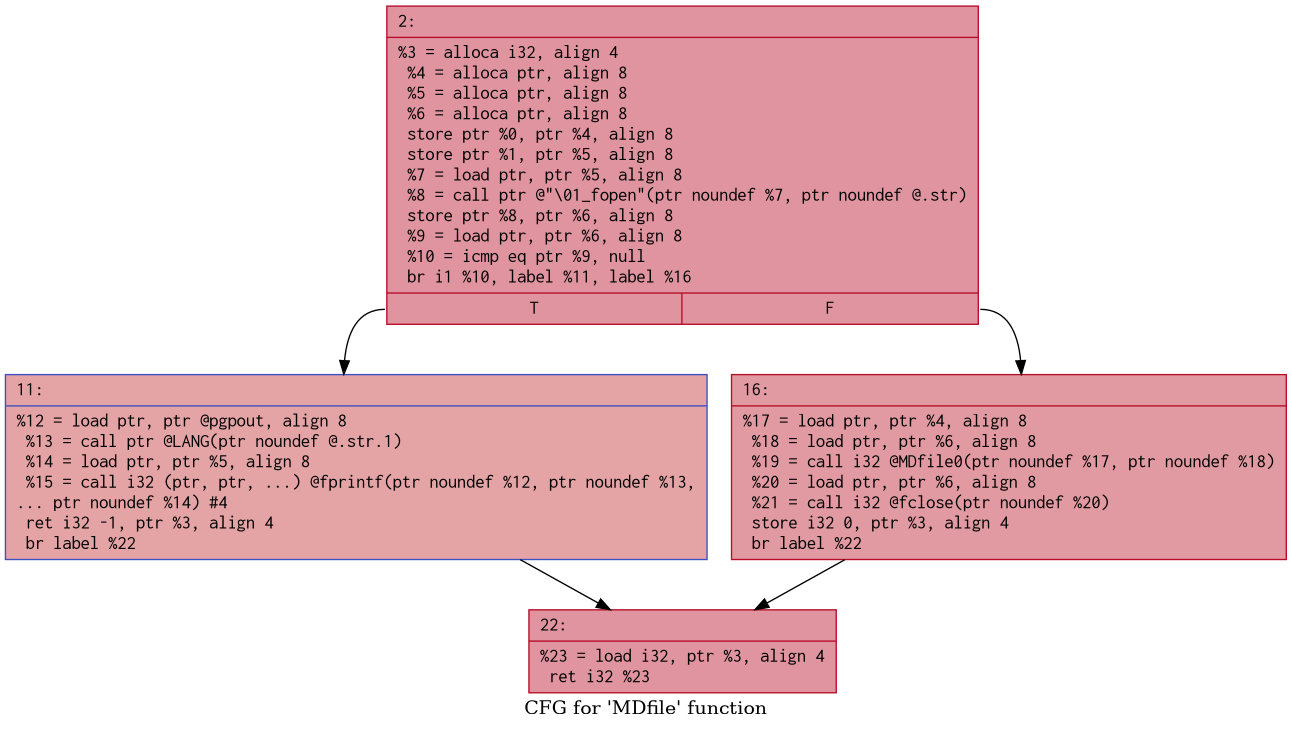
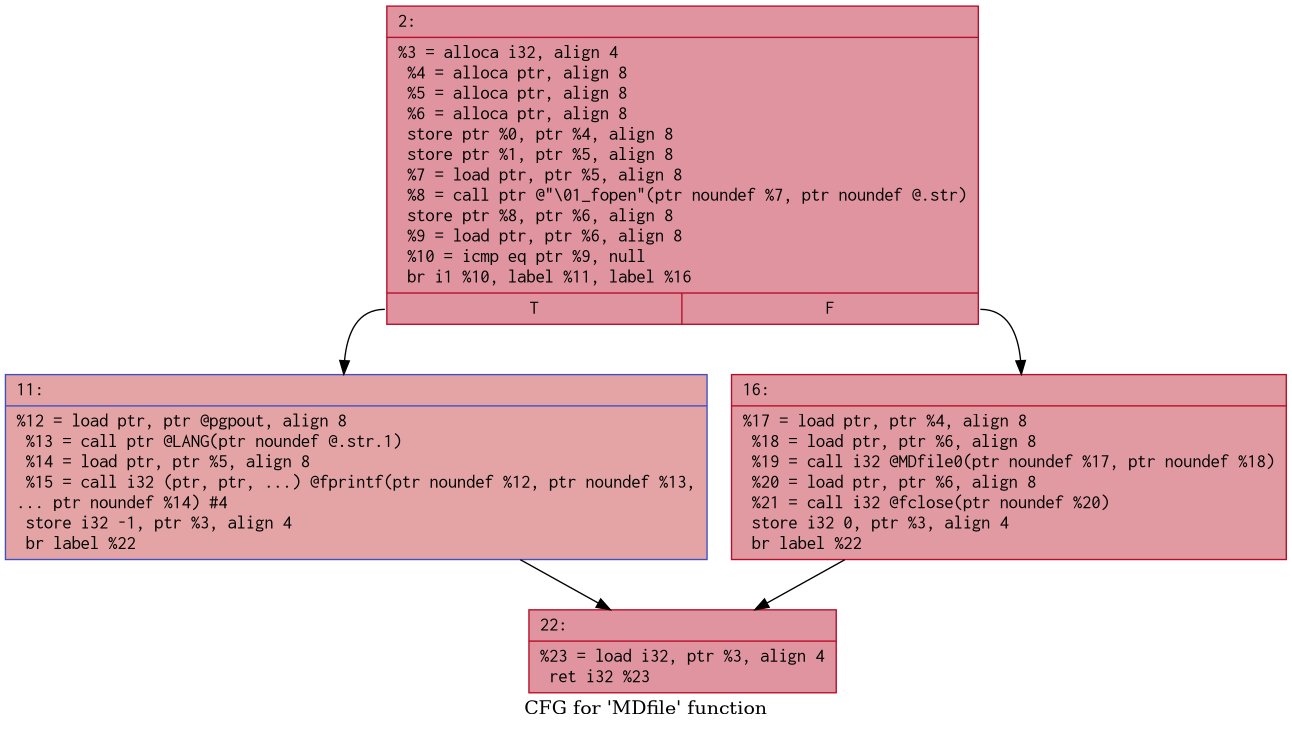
(145, 523) -> (154, 523)
